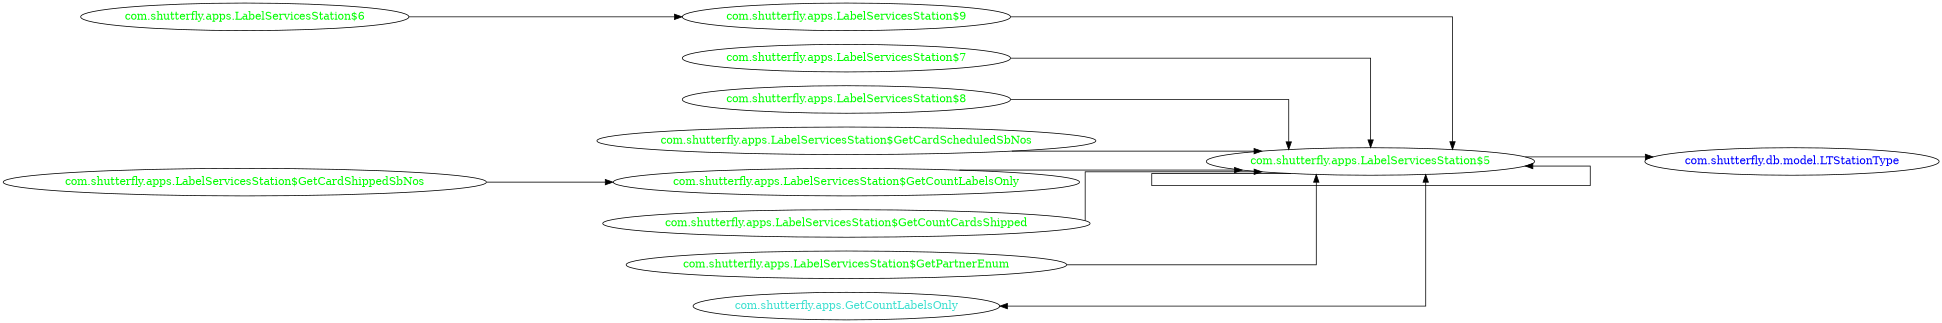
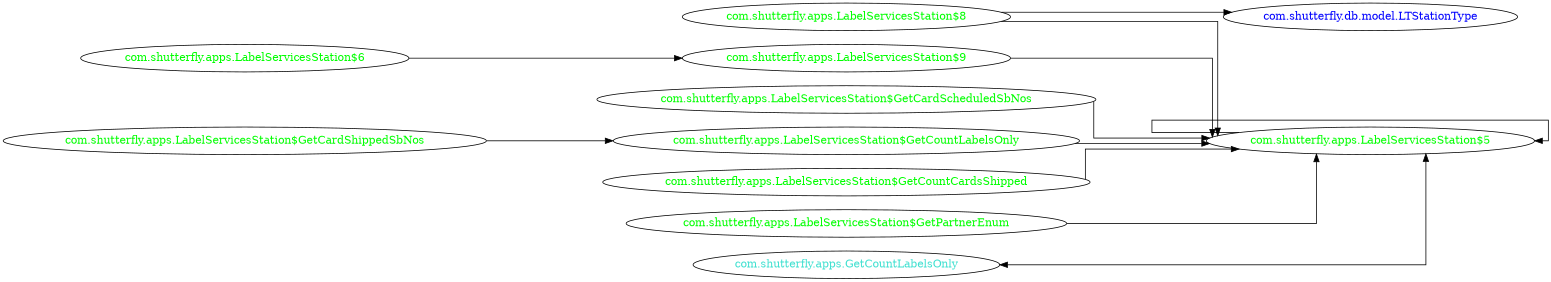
(846, 58) -> none
(1585, 157) -> (1113, 12)
